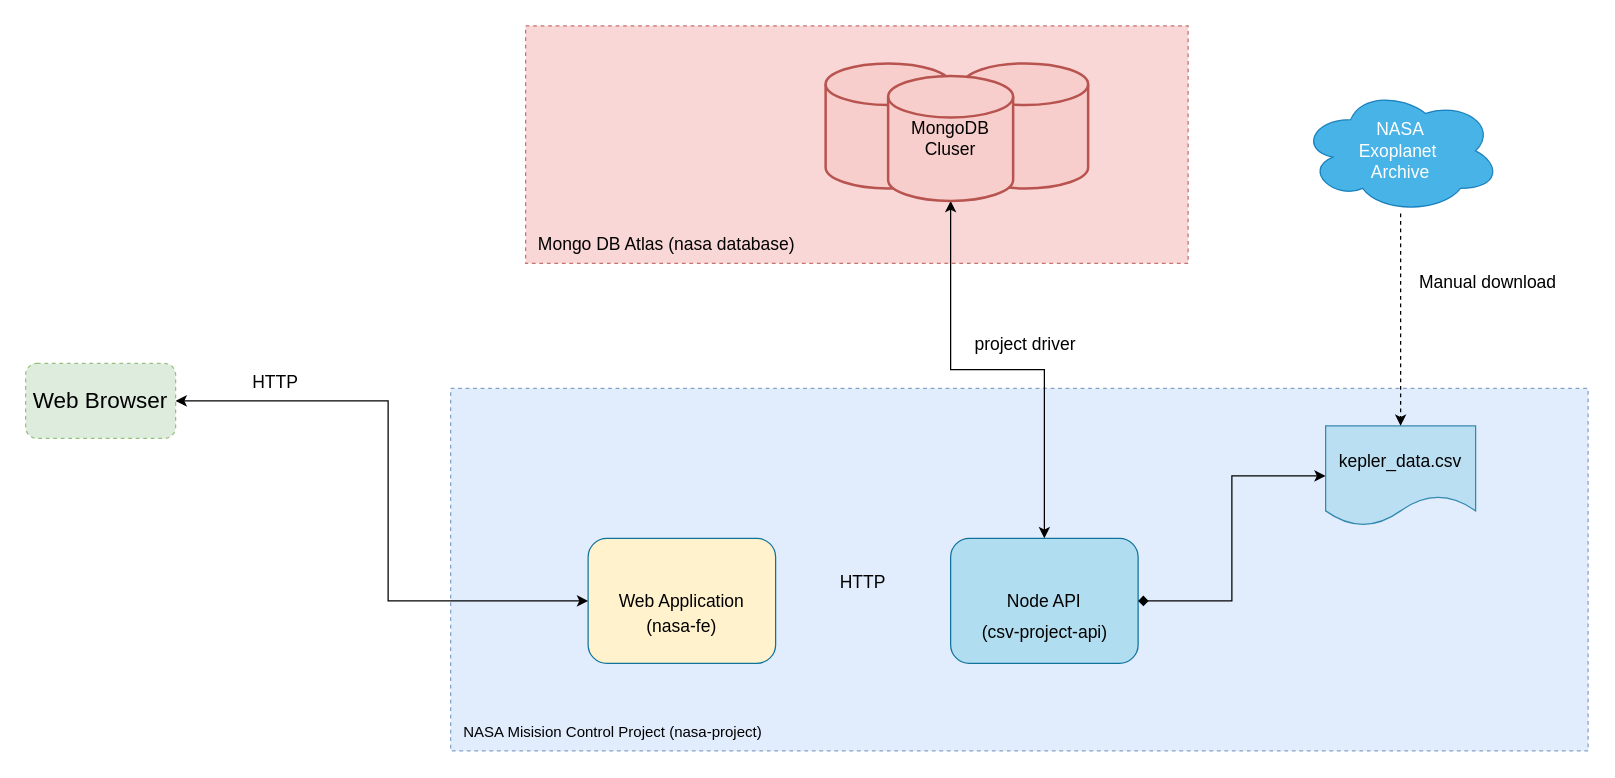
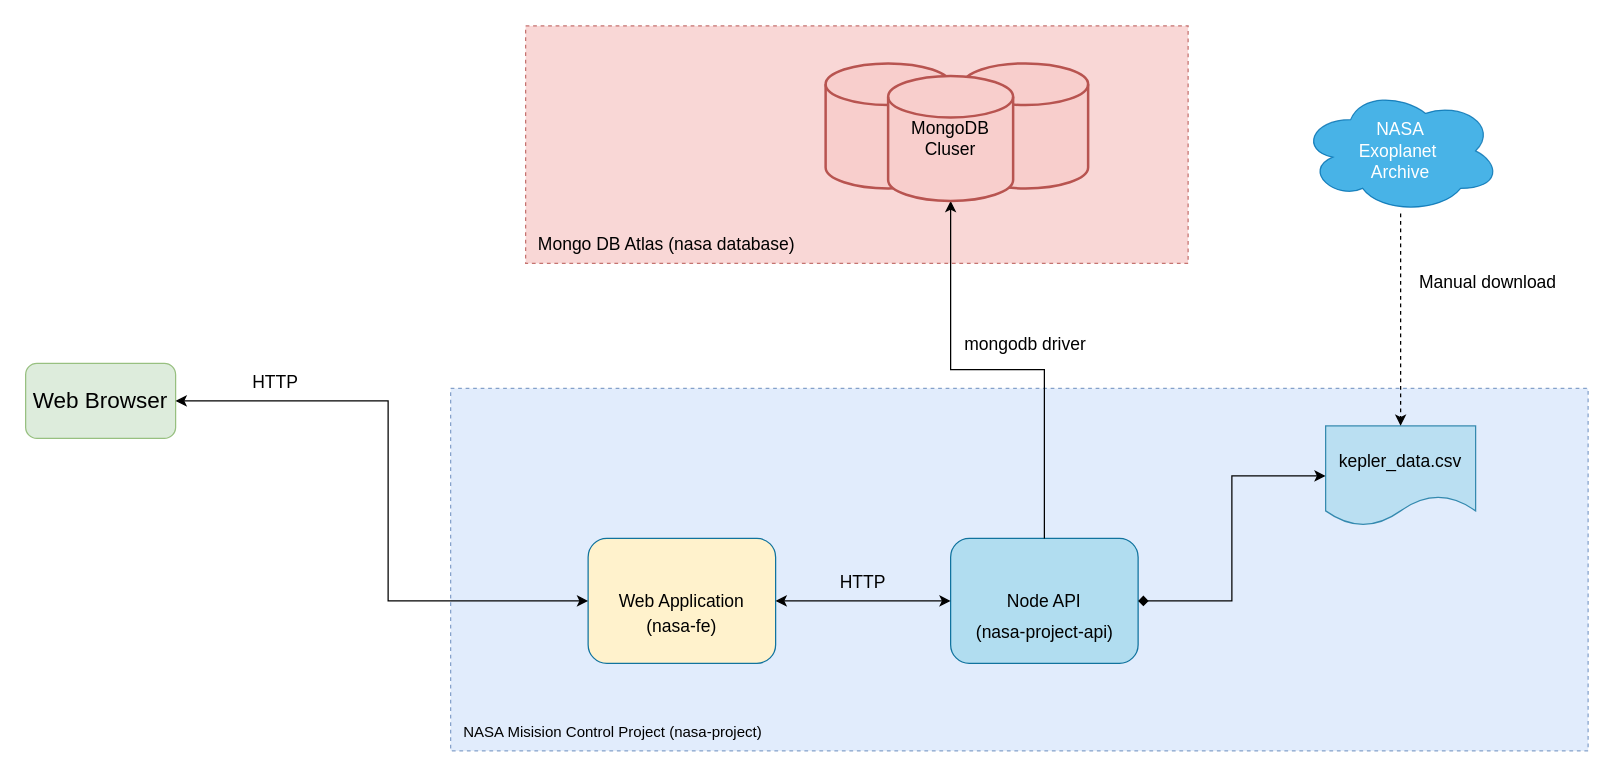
(1026, 344) -> (1026, 344)
(101, 401) -> (101, 401)
(1044, 528) -> (1044, 532)
none -> (863, 601)
(1045, 632) -> (1045, 632)
